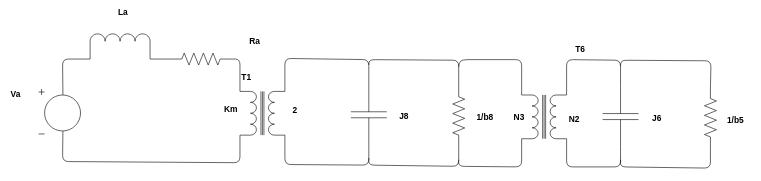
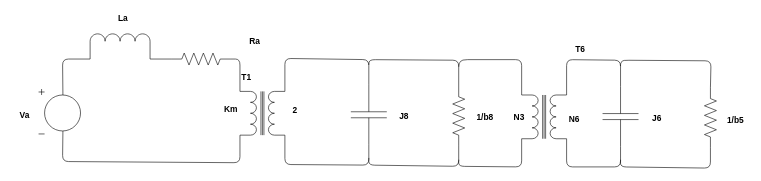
(123, 12) -> (123, 18)
(15, 95) -> (24, 116)
(575, 120) -> (575, 120)
